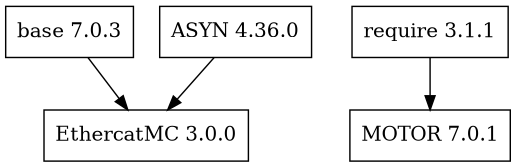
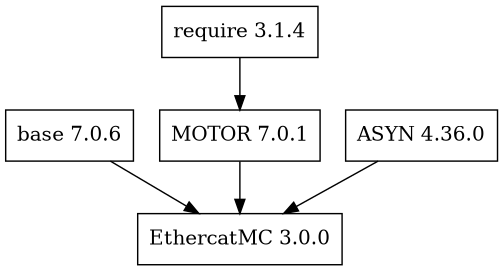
(70, 32) -> (70, 136)
(430, 32) -> (240, 32)
none -> (240, 180)
